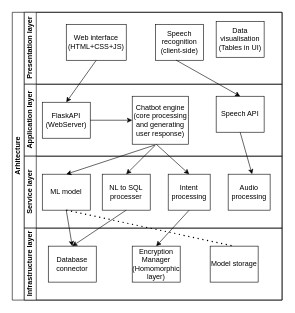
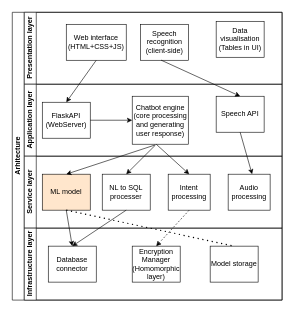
(180, 42) -> (165, 42)
(66, 192) -> (66, 192)
(175, 226) -> (175, 226)
